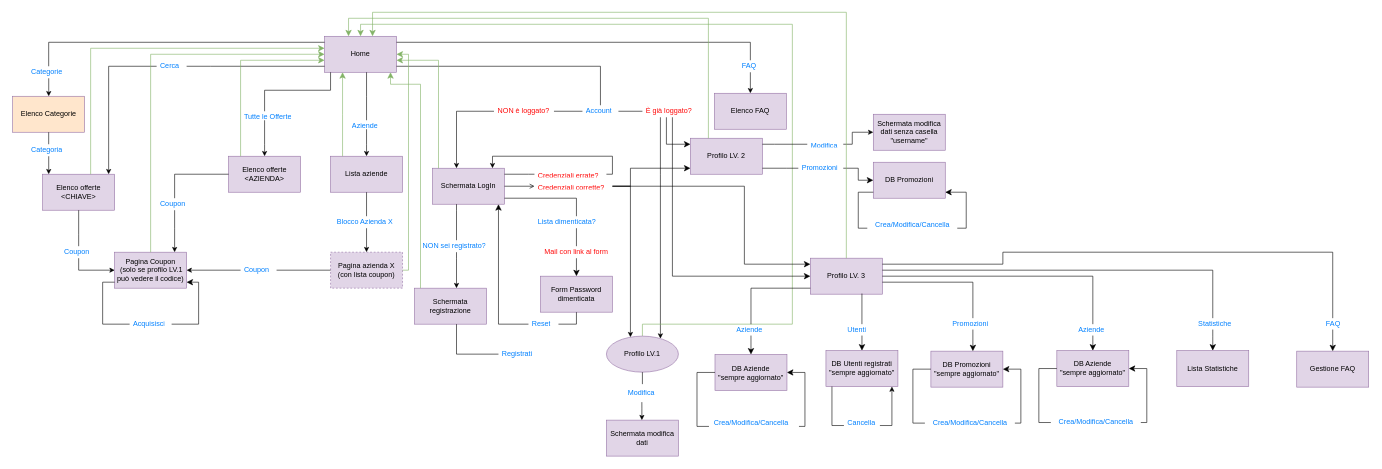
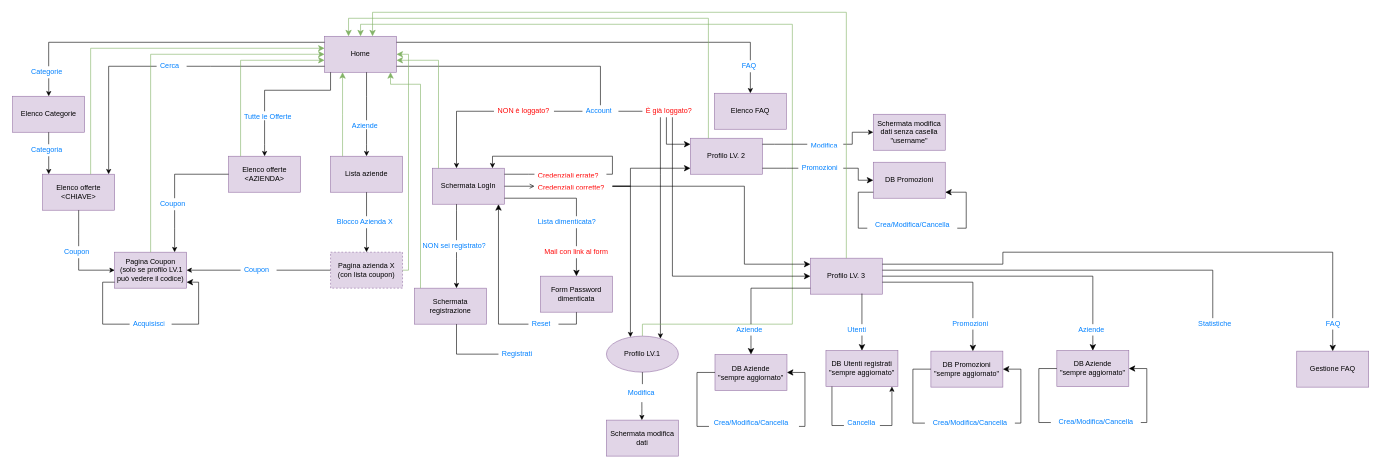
(48, 114) -> (48, 114)
(1213, 344) -> none
(1213, 369) -> none
